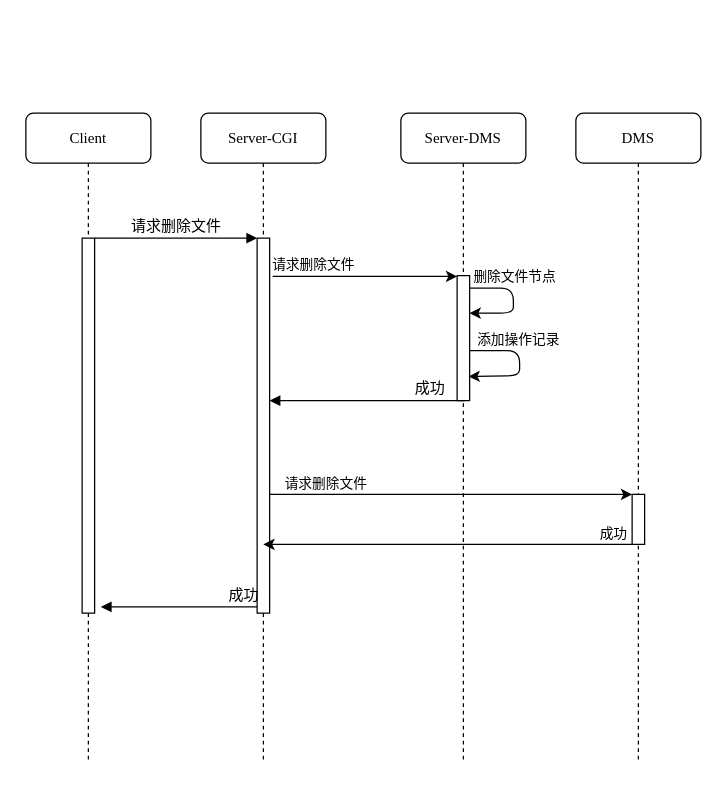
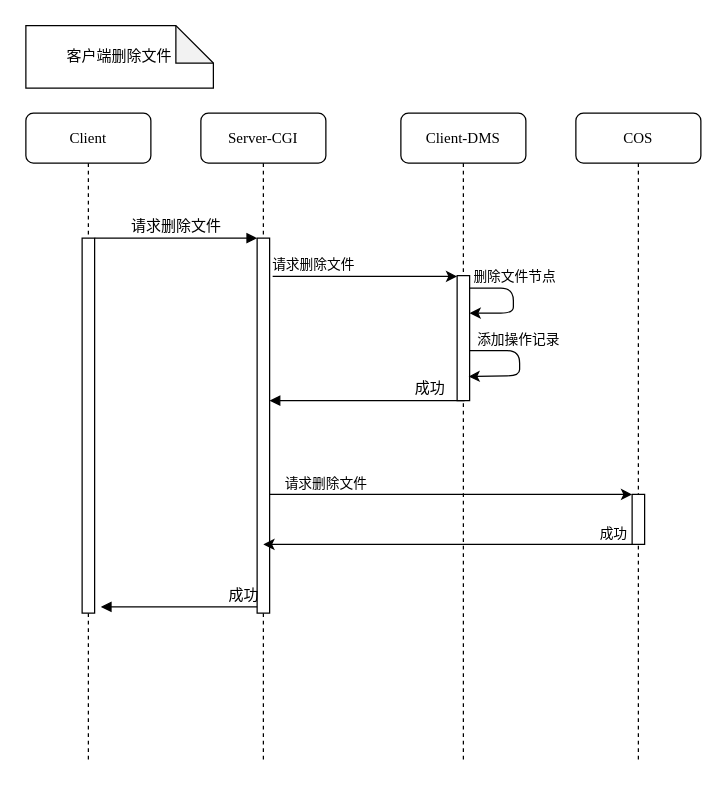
none -> (119, 57)
(463, 138) -> (463, 138)
(638, 138) -> (638, 138)
